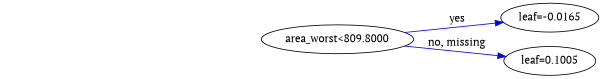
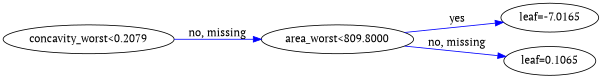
(550, 18) -> (550, 18)
none -> (89, 39)
(550, 61) -> (550, 61)
